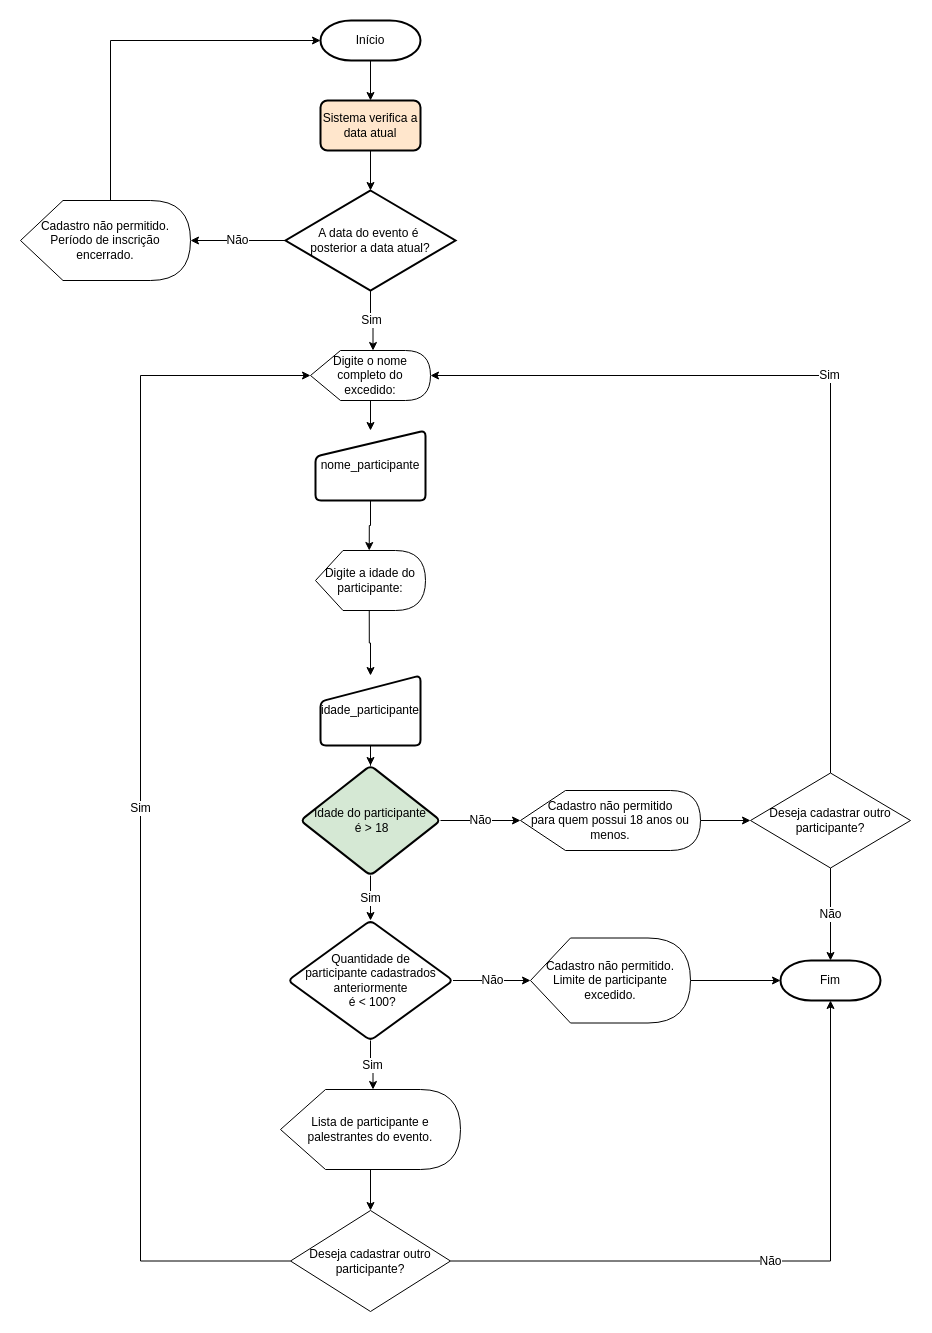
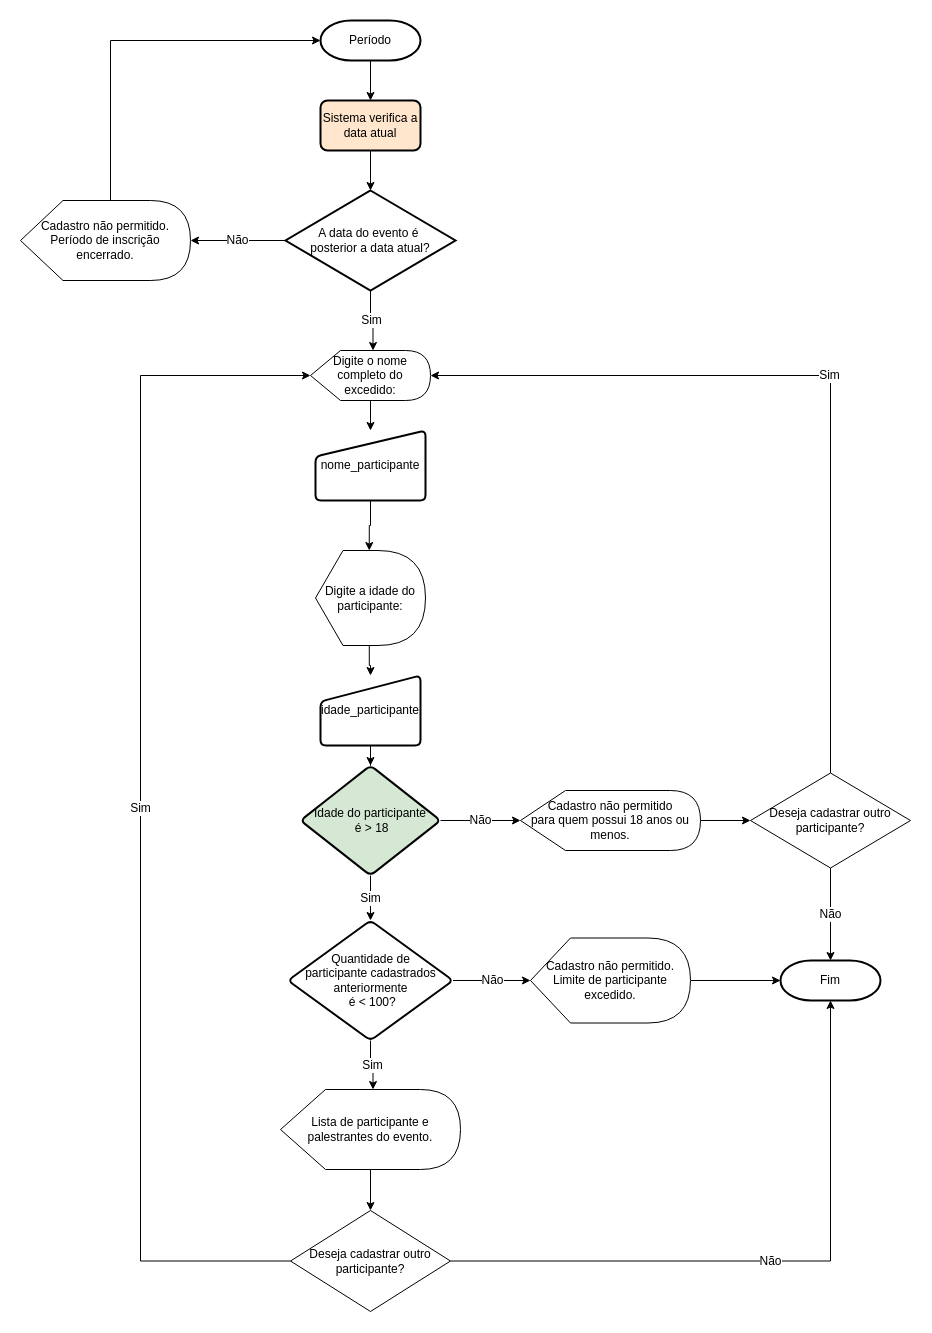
(371, 41) -> (371, 41)
(371, 581) -> (371, 598)
